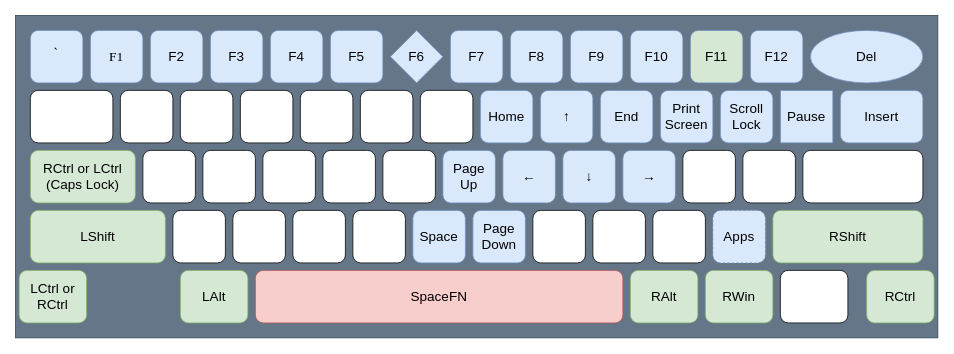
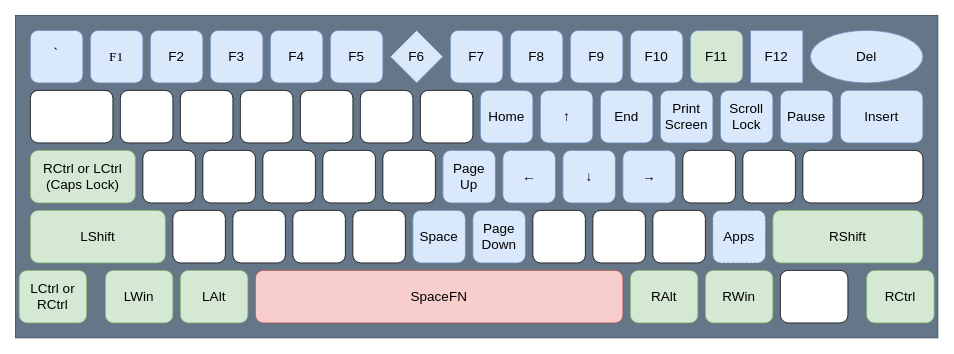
(777, 57) -> (777, 57)
(807, 117) -> (807, 117)
none -> (139, 297)
